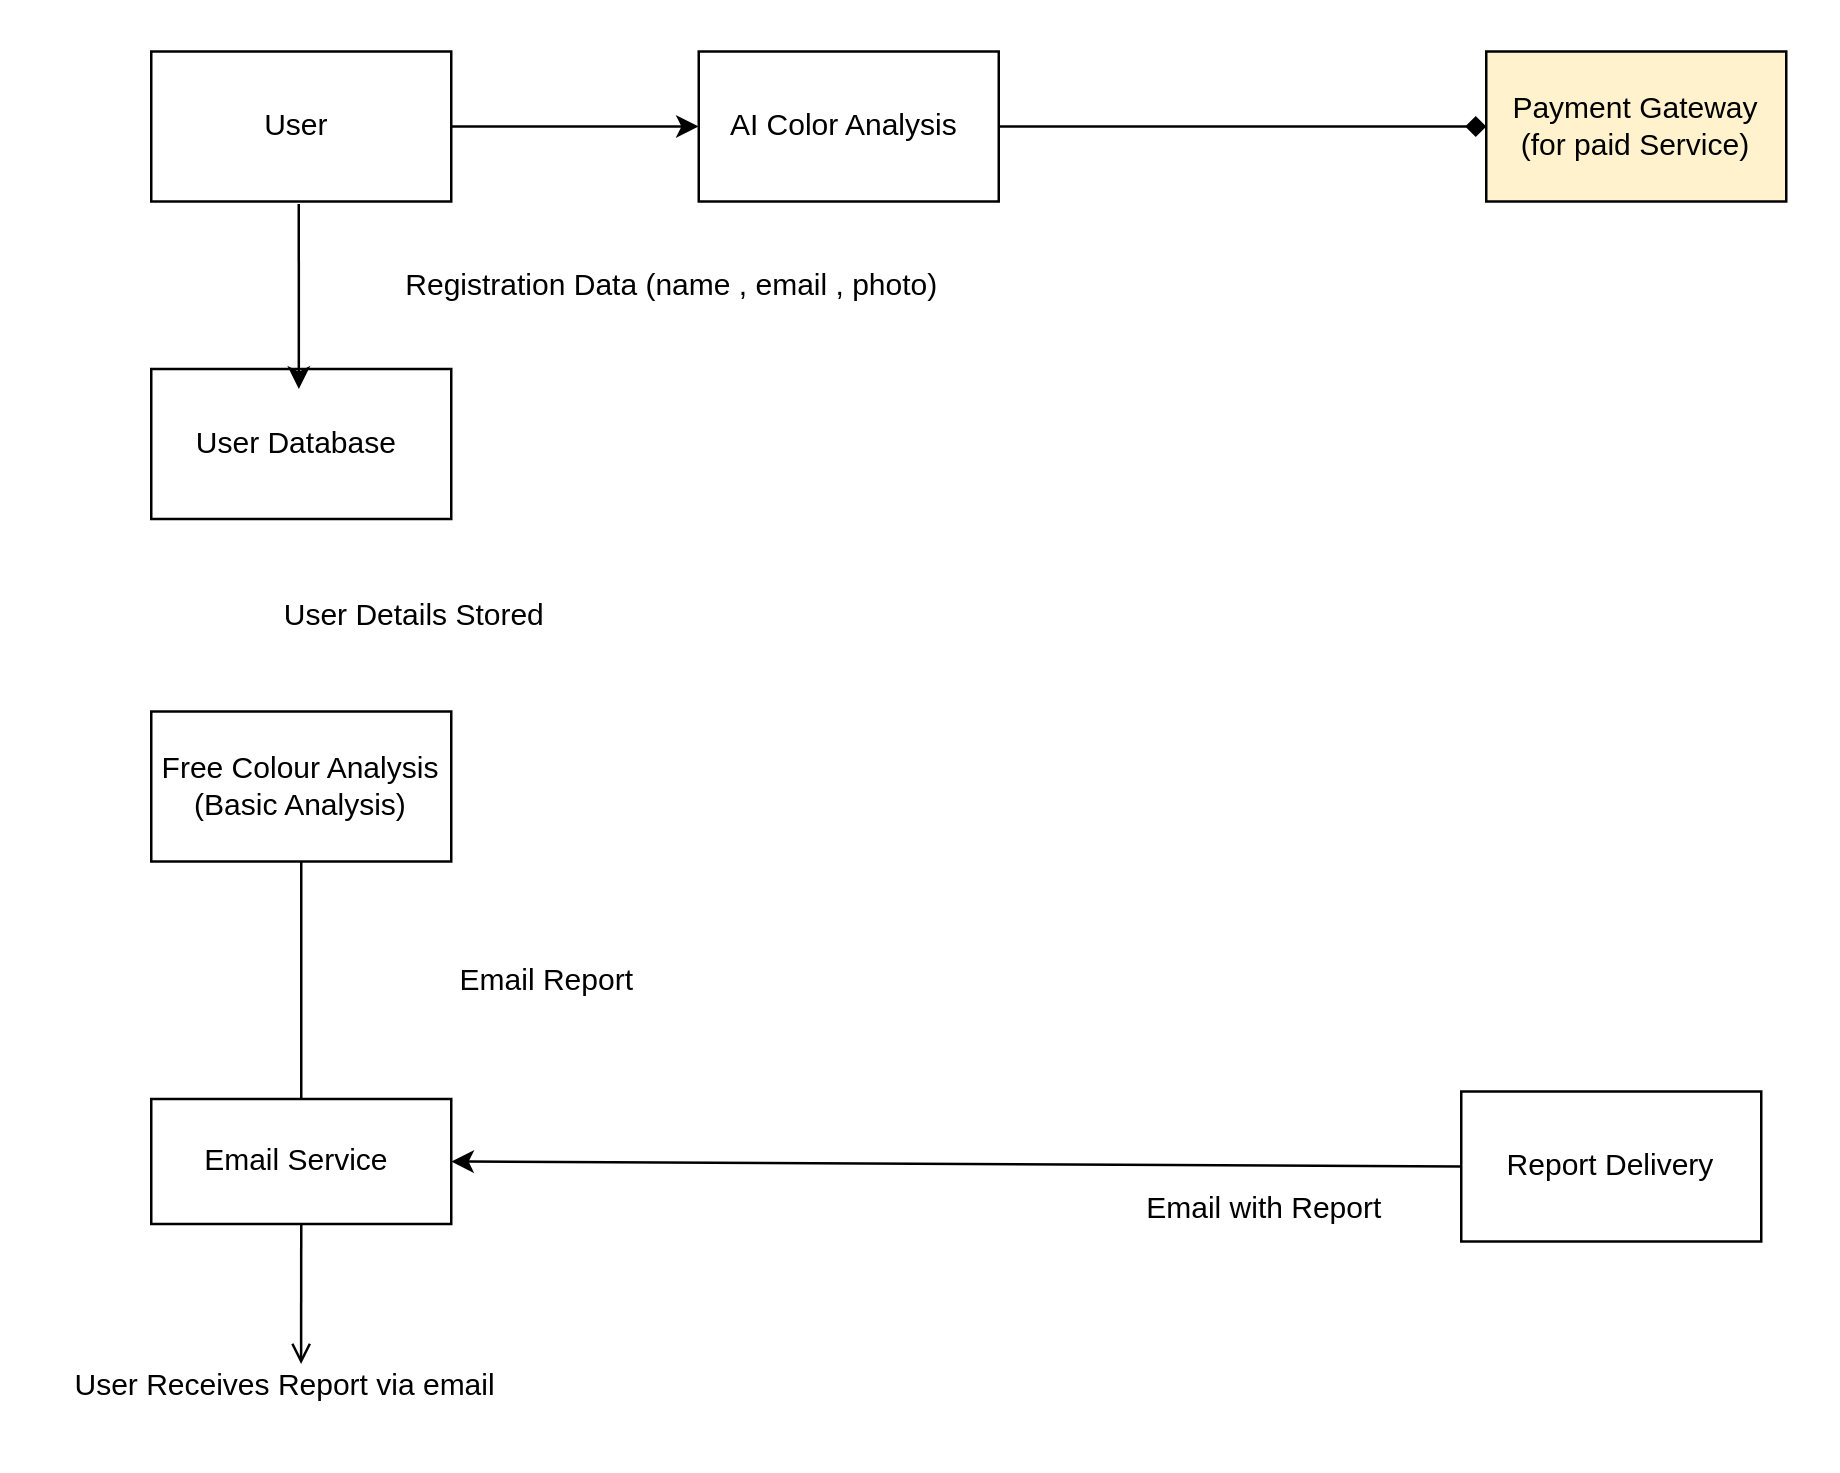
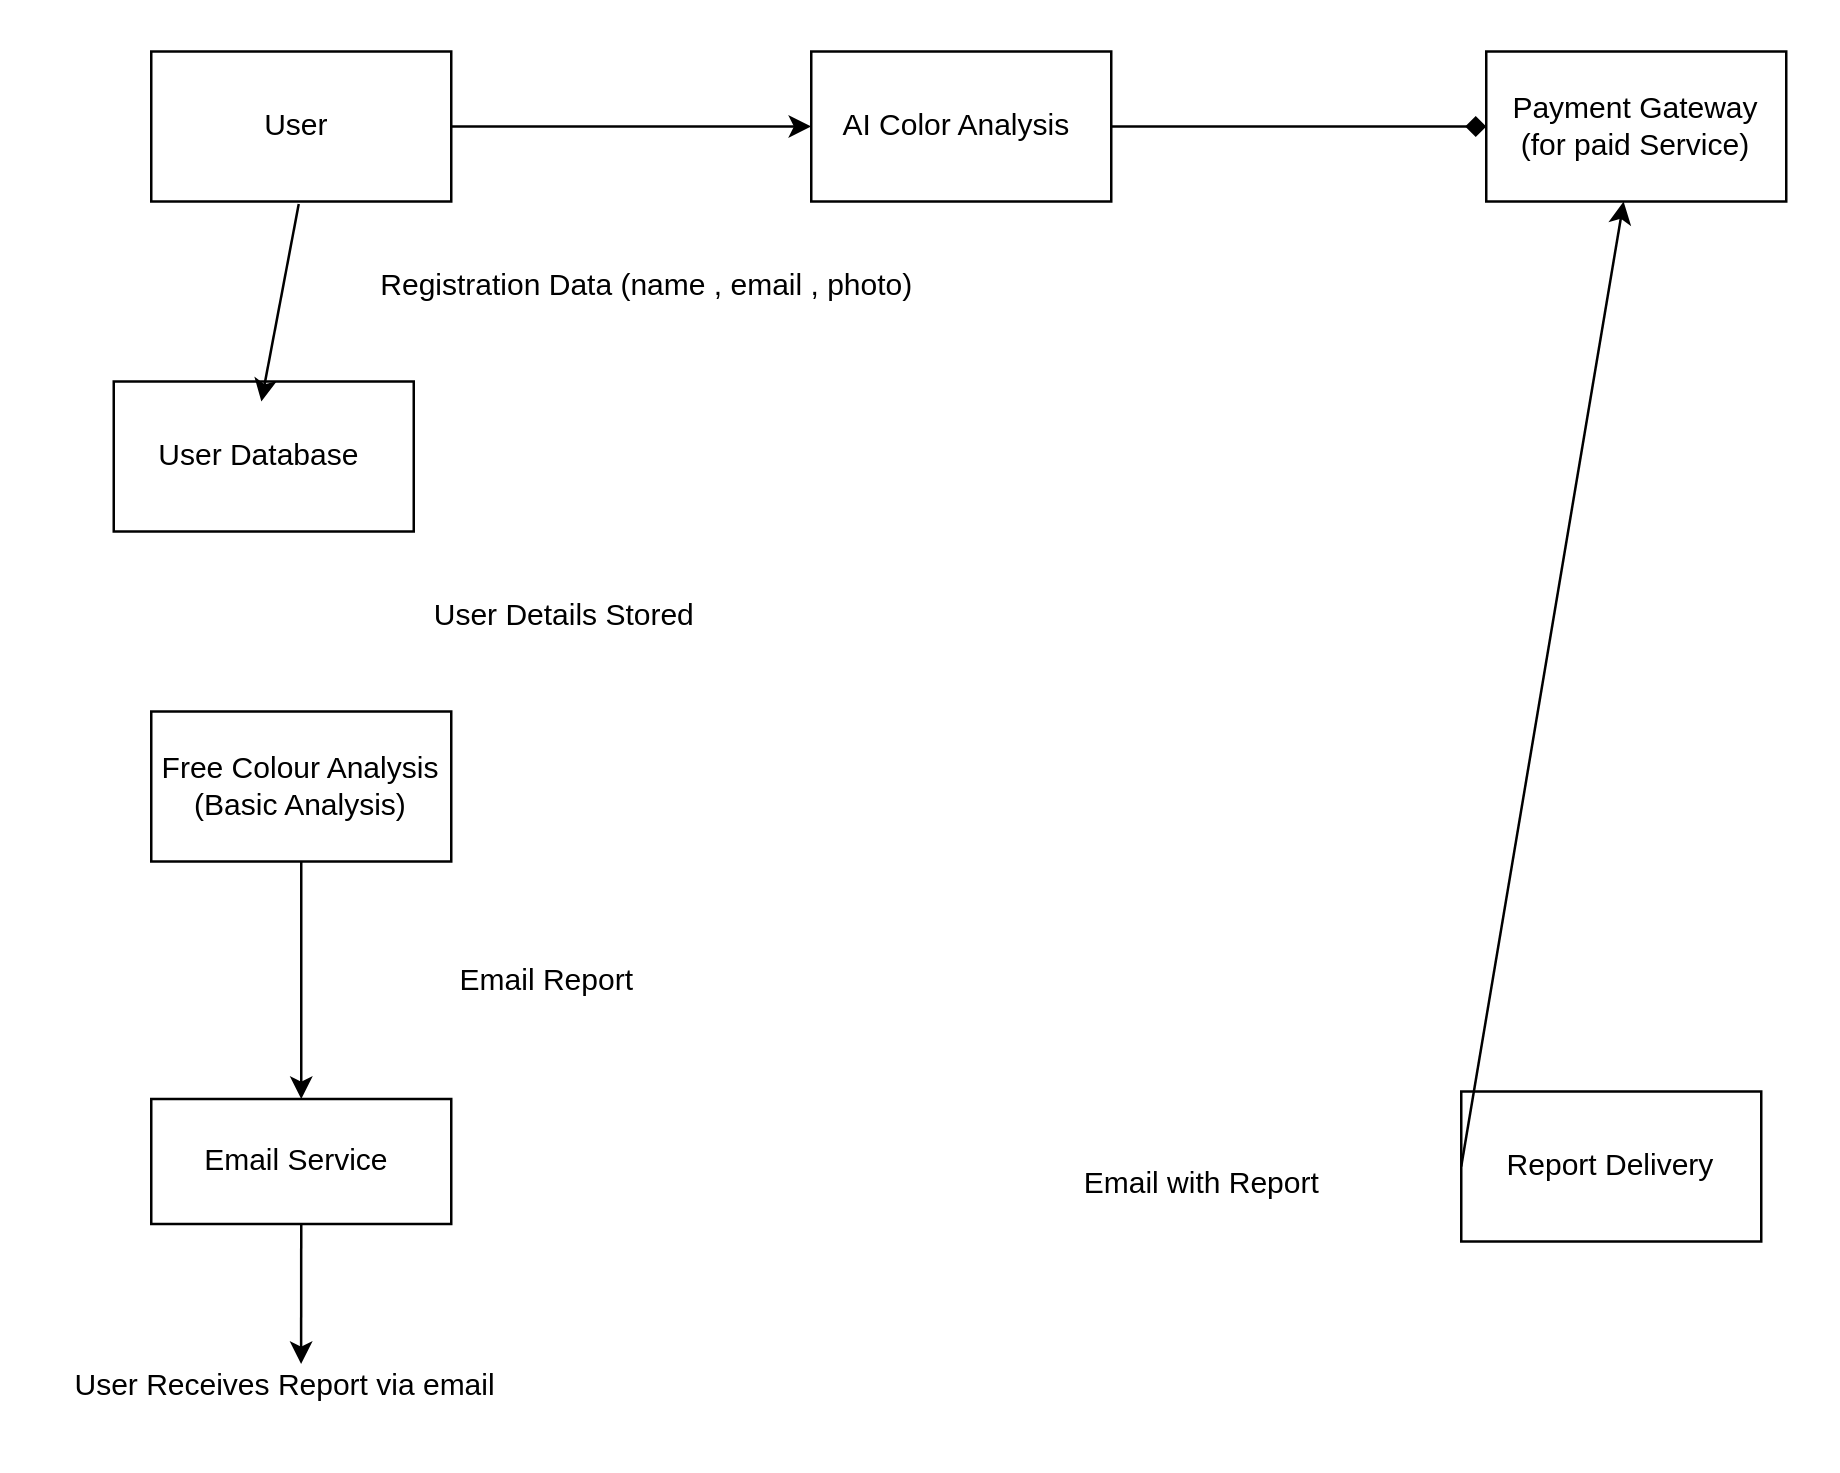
(849, 126) -> (961, 126)
(1636, 126) -> (1636, 126)
(670, 286) -> (645, 286)
(301, 444) -> (264, 456)
(414, 616) -> (564, 616)
(301, 1088) -> (301, 1081)
(964, 1164) -> (1541, 692)
(1264, 1209) -> (1201, 1184)
(301, 1350) -> (301, 1346)
